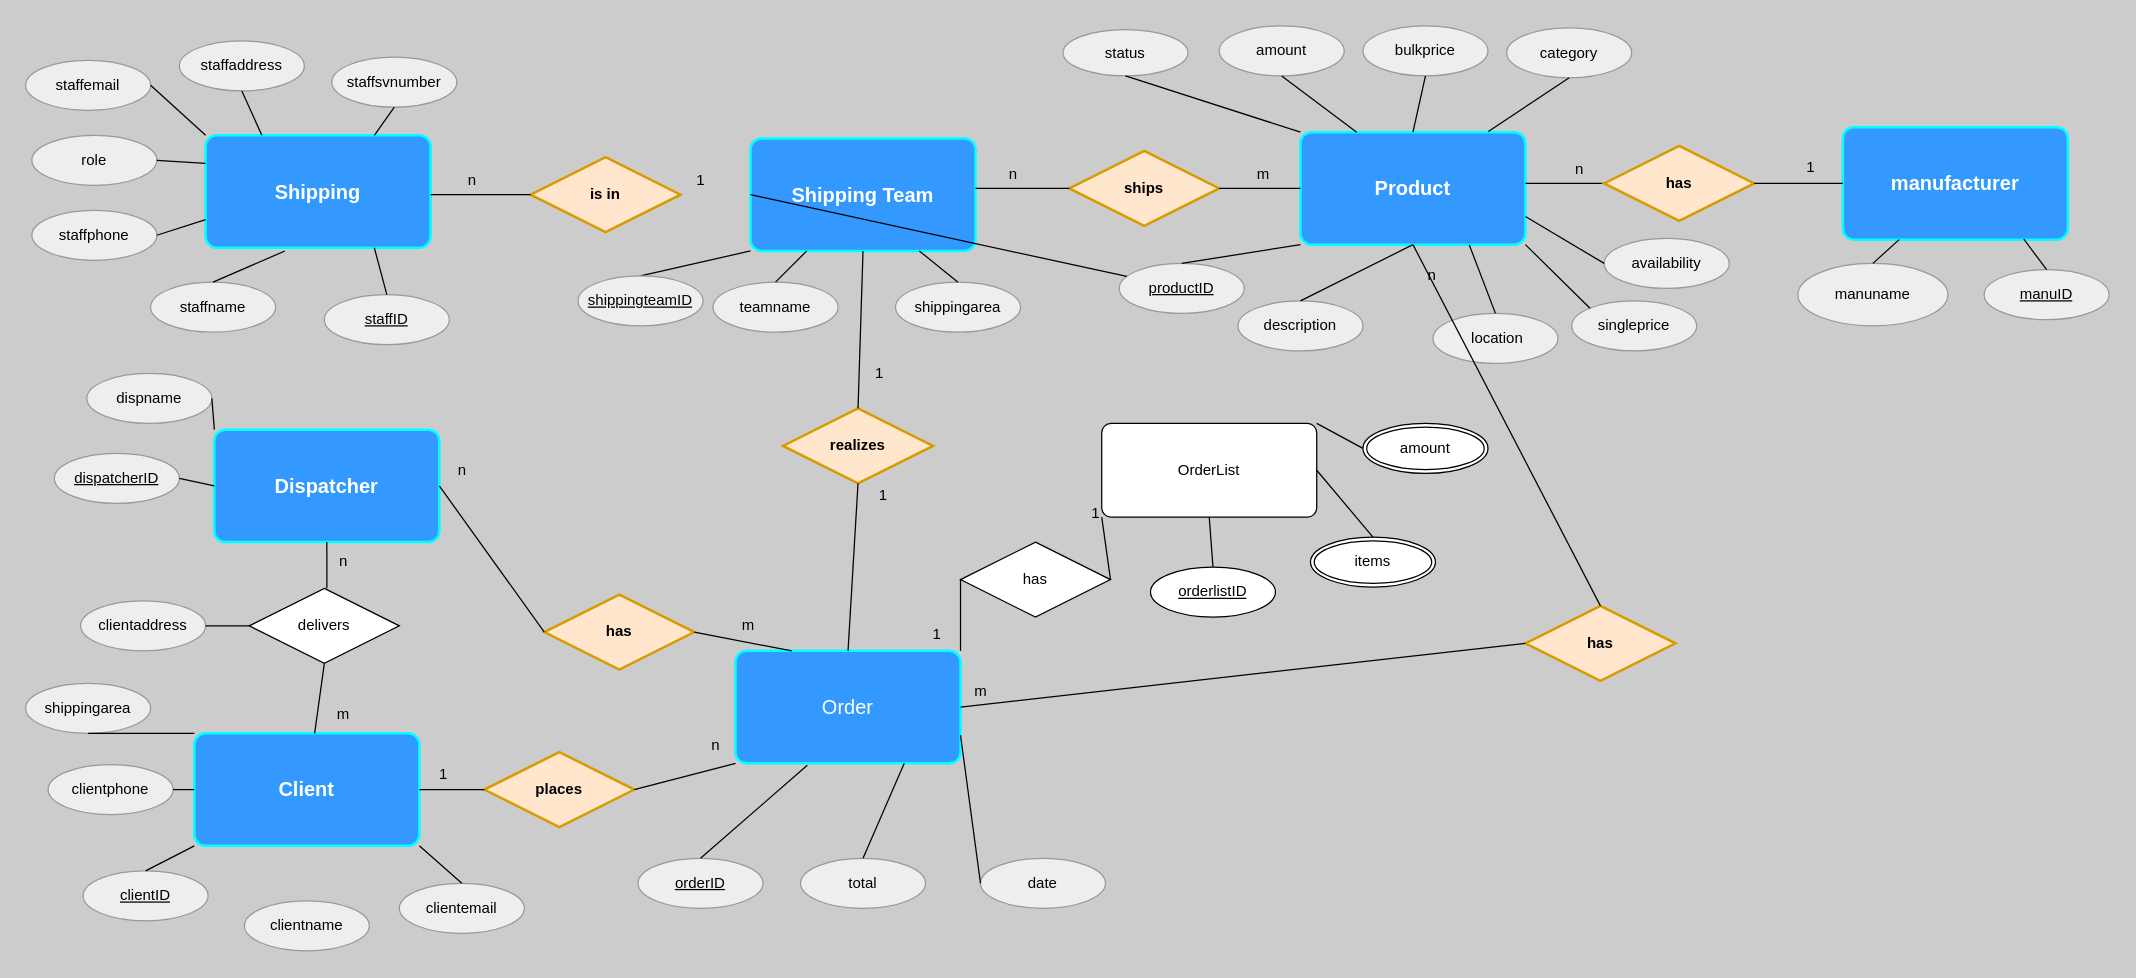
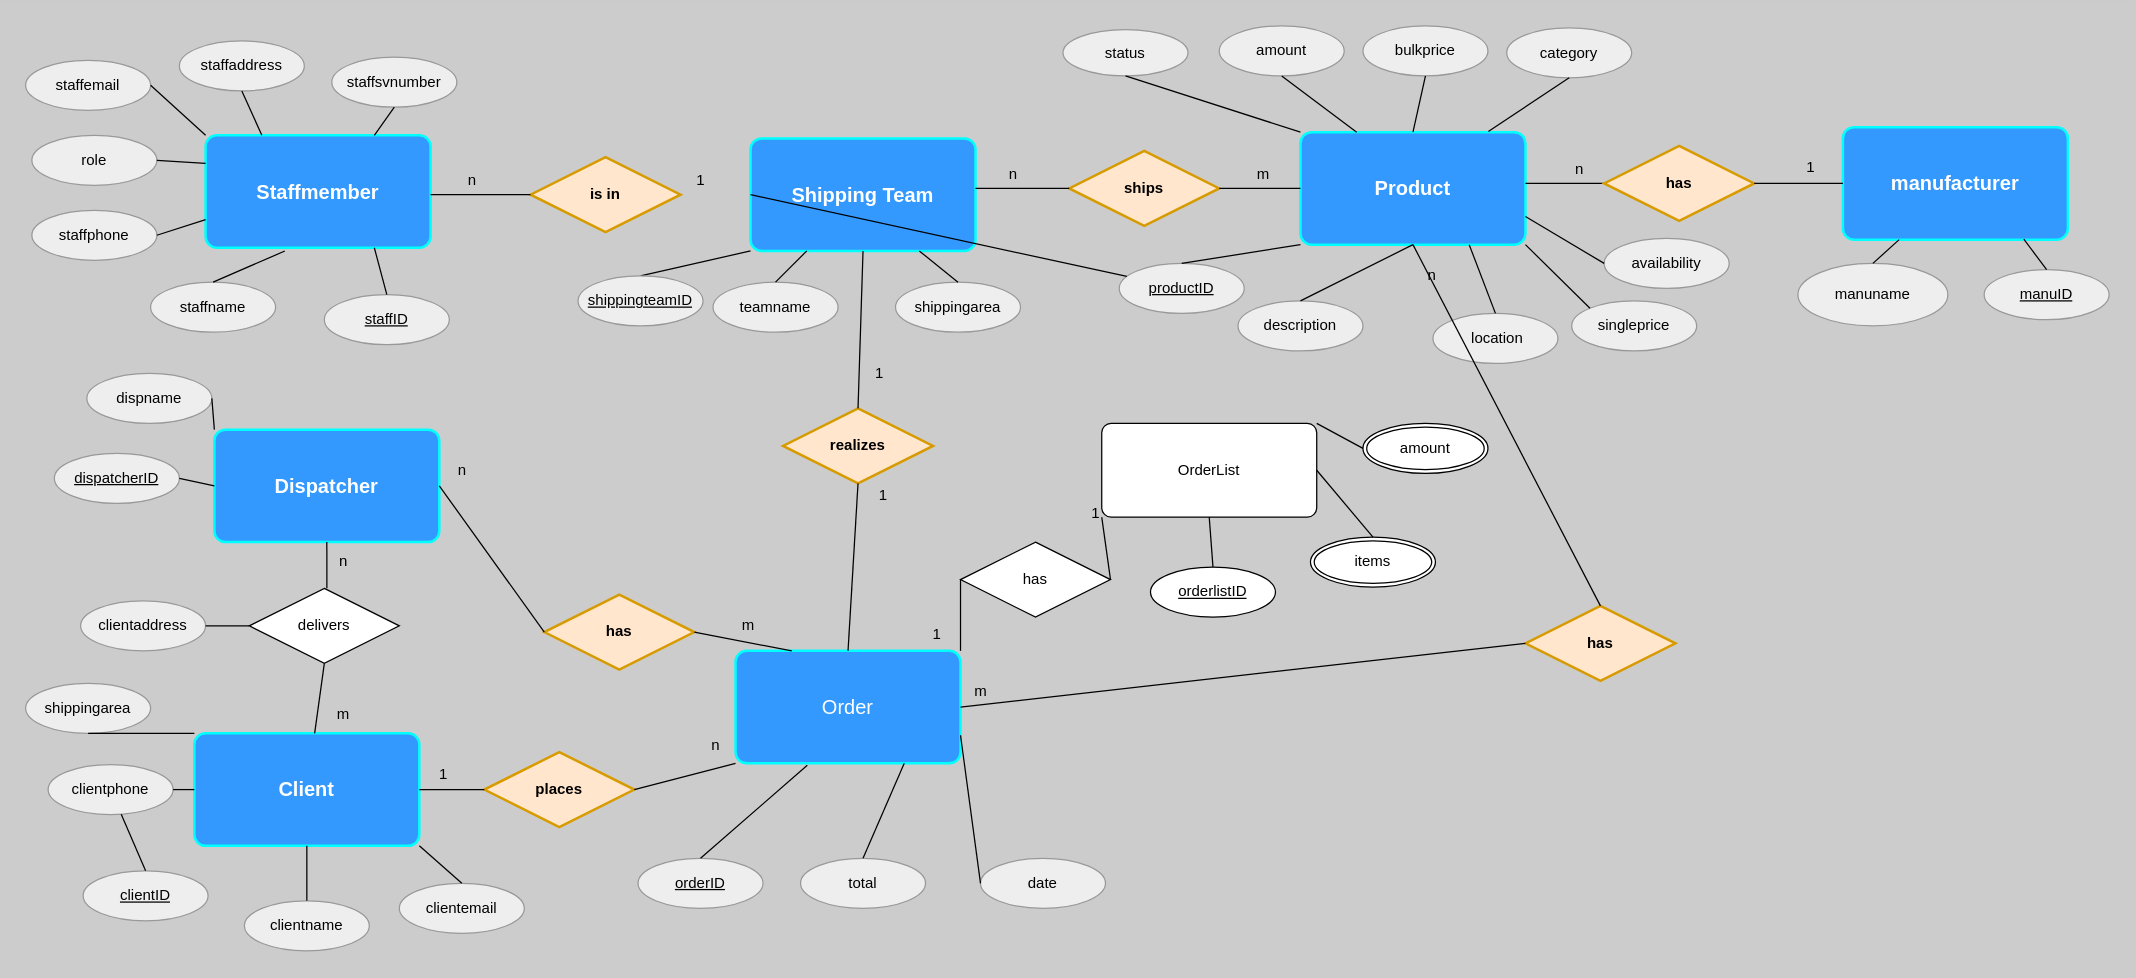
(318, 192) -> (318, 192)
(170, 858) -> (134, 843)
none -> (307, 873)
